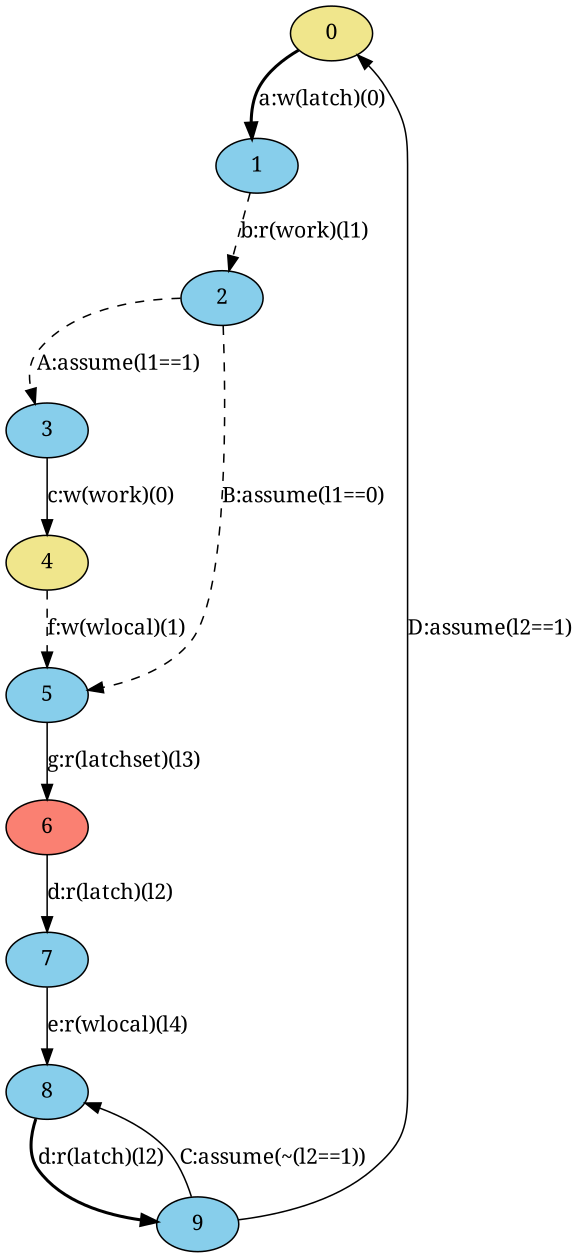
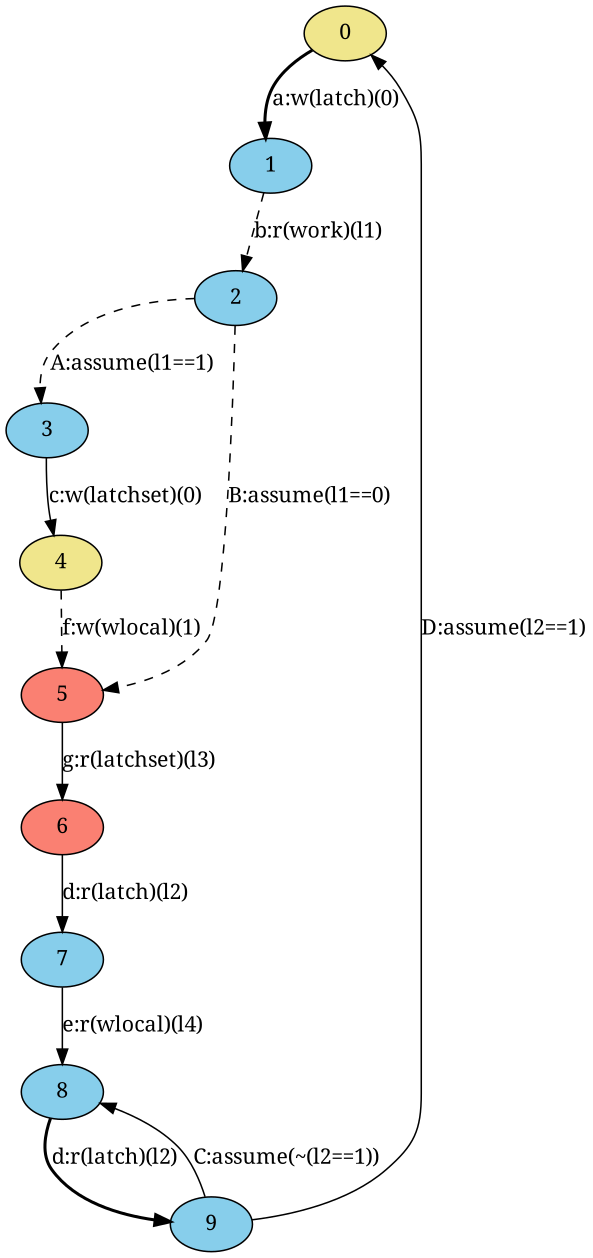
(111, 497) -> (125, 497)
(47, 695) -> (62, 695)
